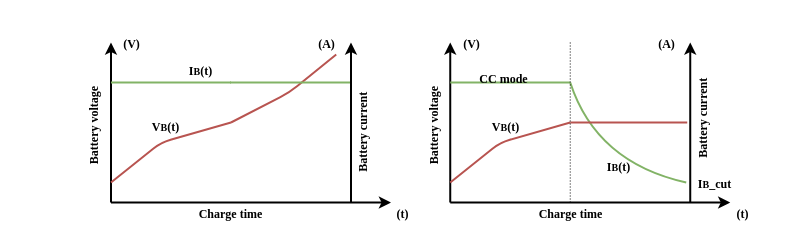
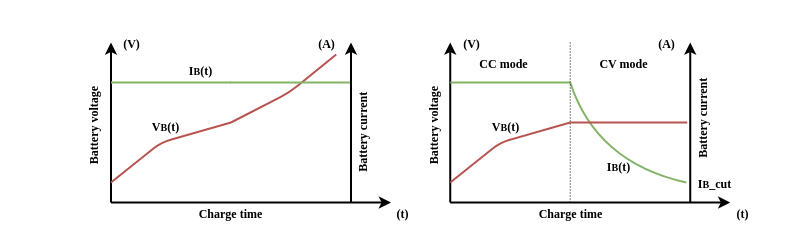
none -> (624, 53)
(504, 68) -> (504, 53)
